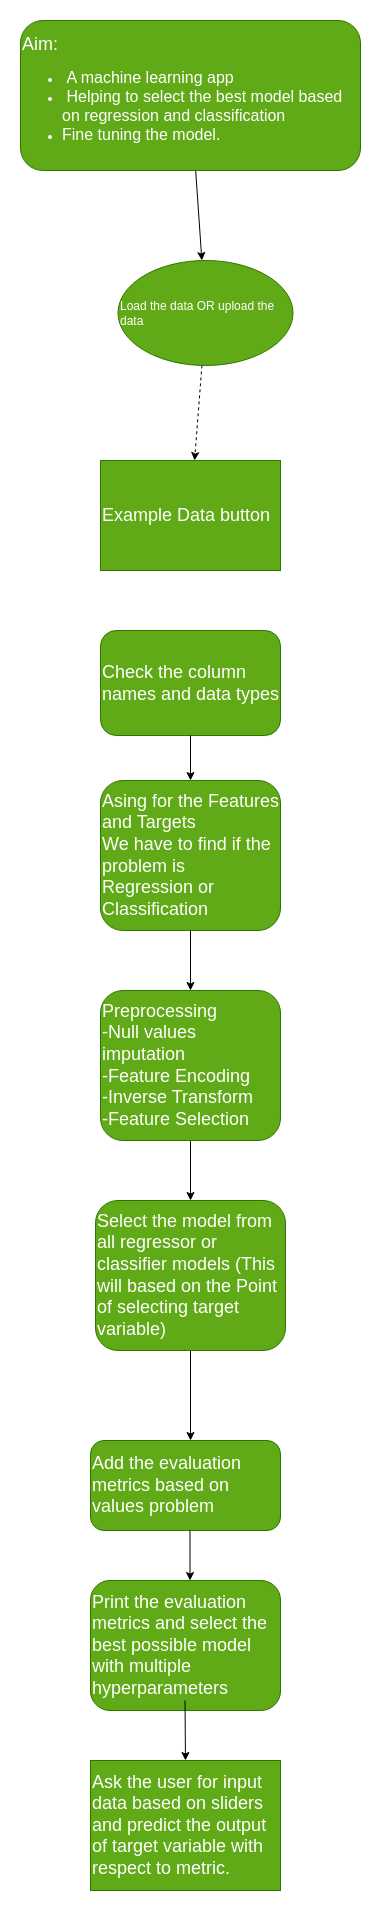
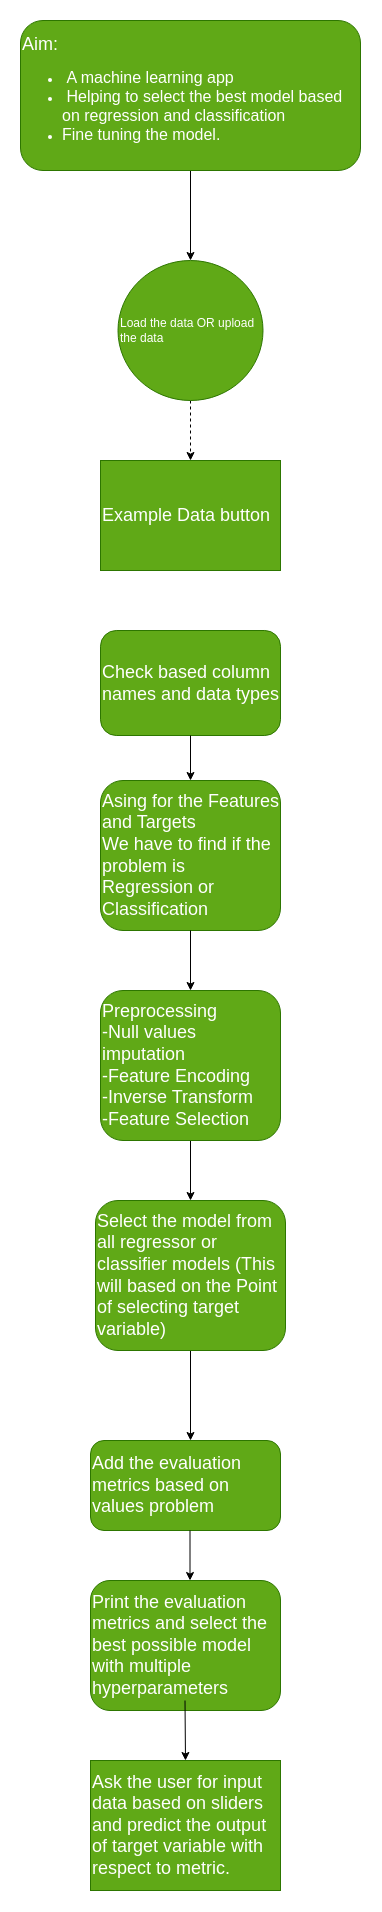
(206, 313) -> (191, 331)
(192, 684) -> (192, 684)
